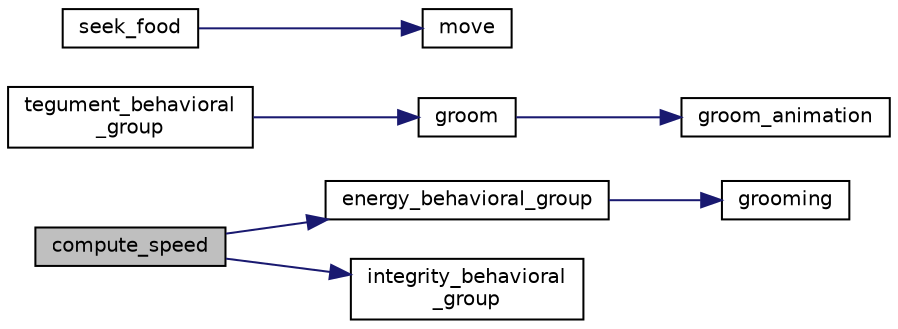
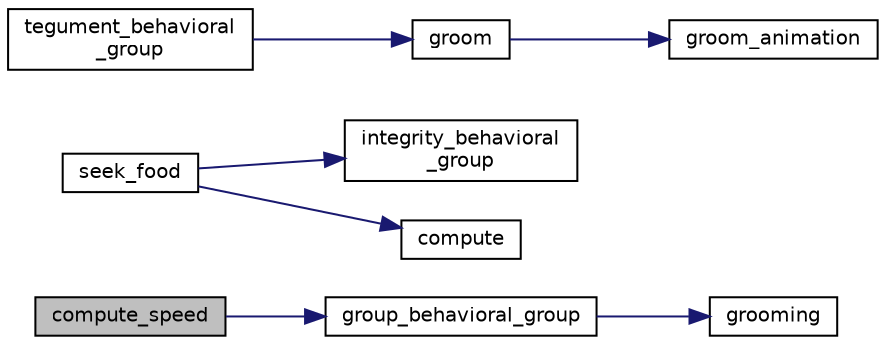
(467, 28) -> (461, 240)
(467, 200) -> (461, 316)
(278, 265) -> (261, 164)
